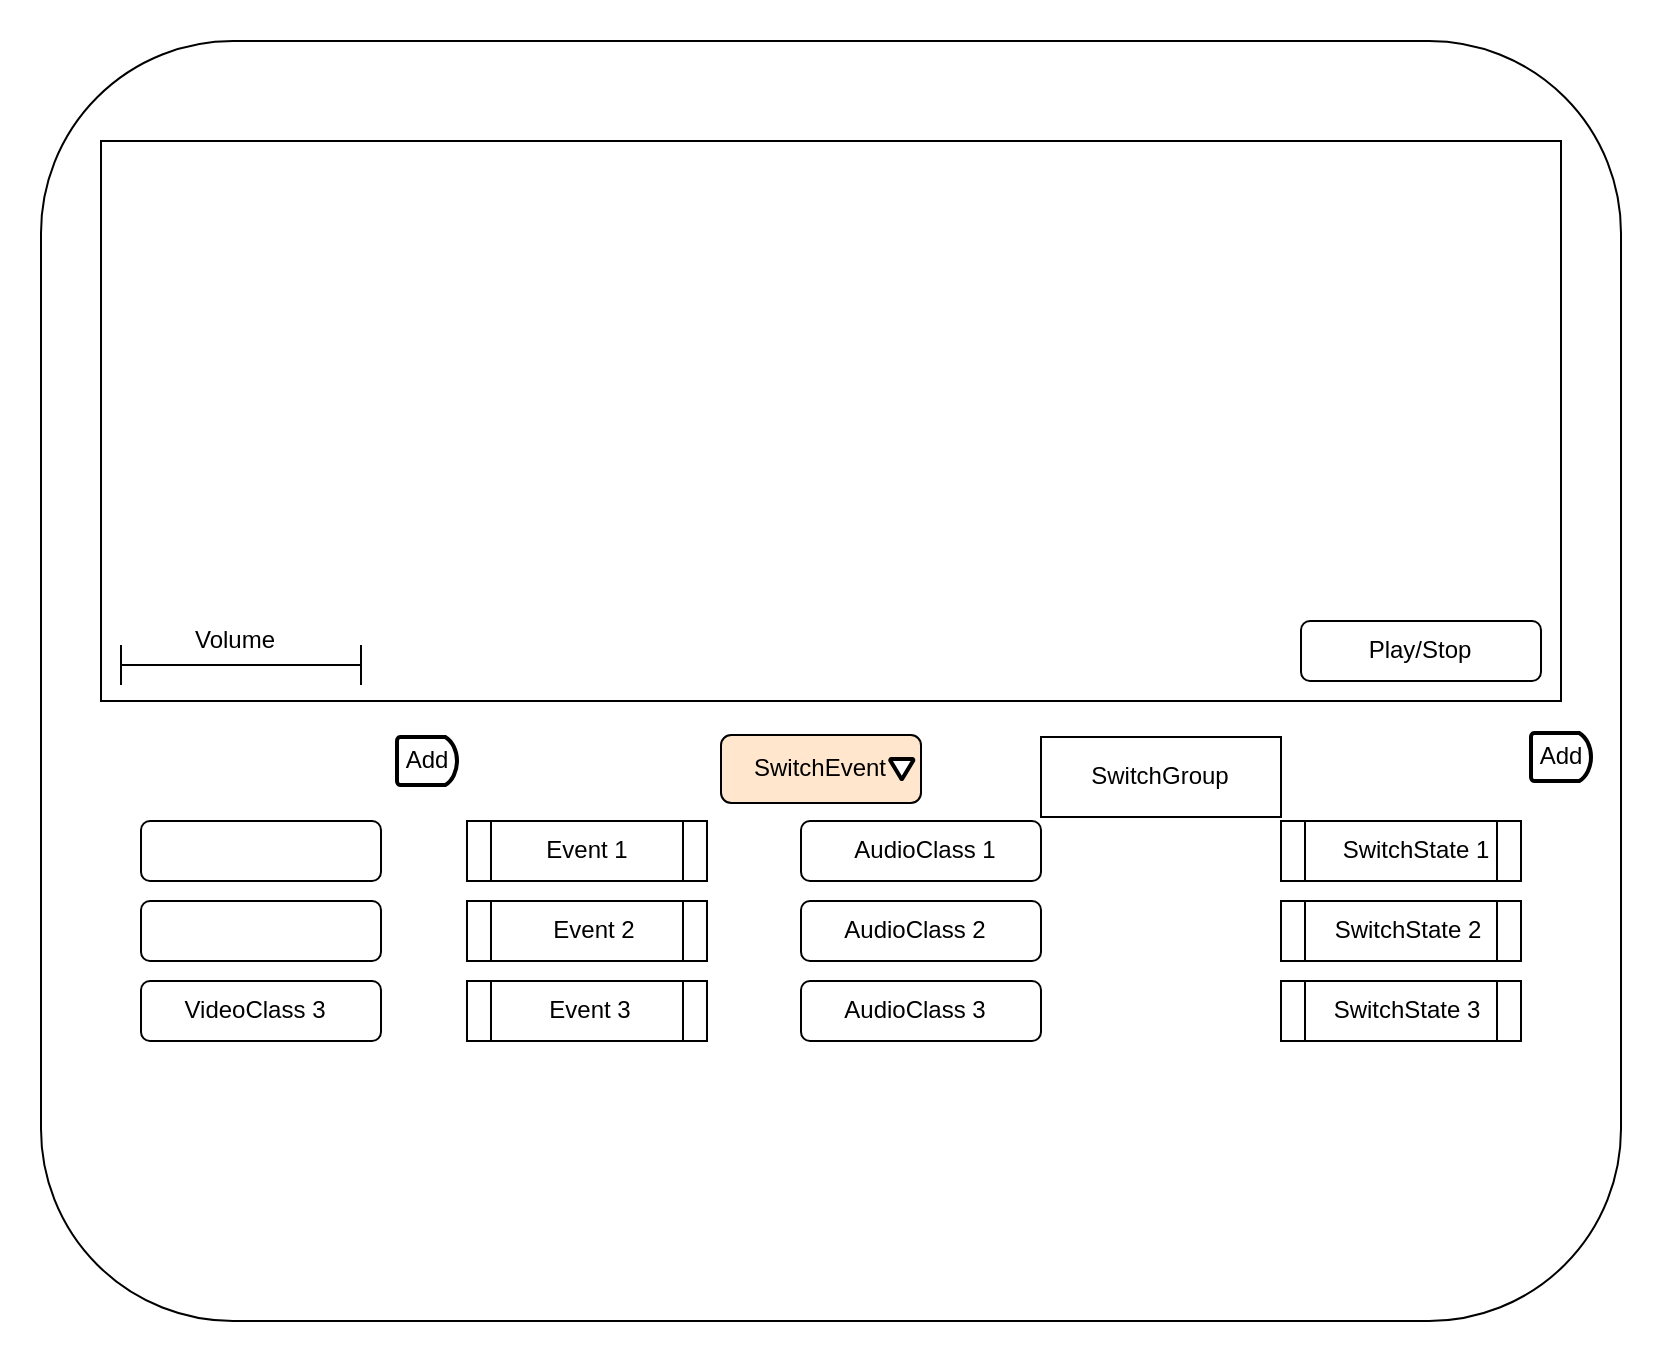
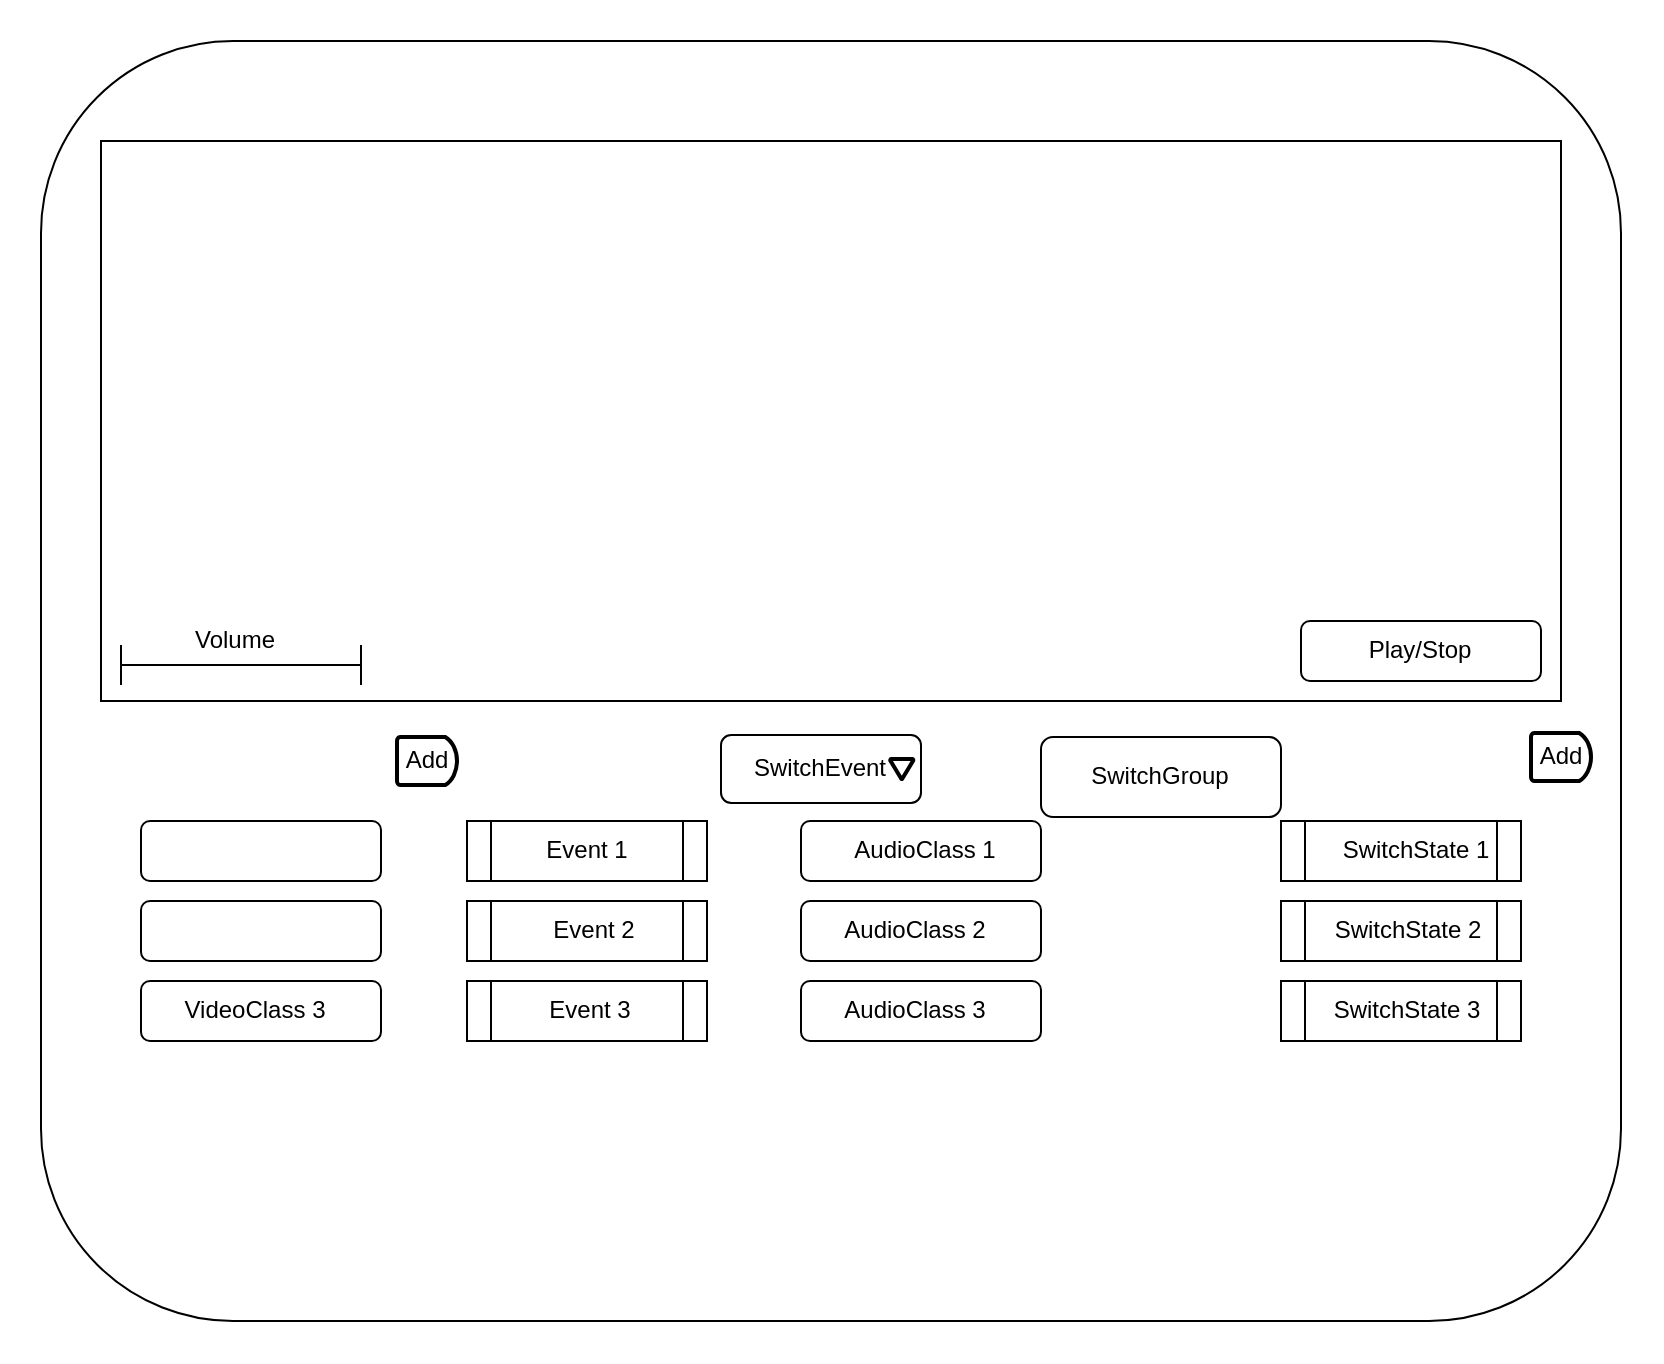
(821, 769) -> (821, 769)
(1161, 777) -> (1161, 777)
